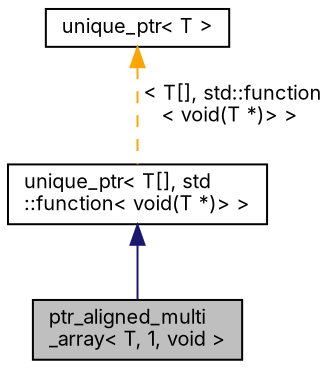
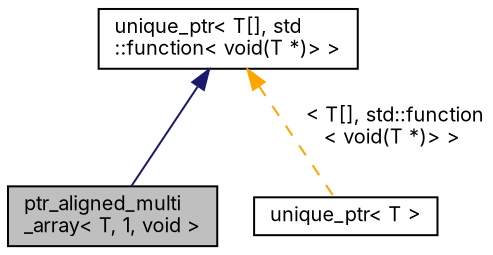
(138, 116) -> (296, 141)
